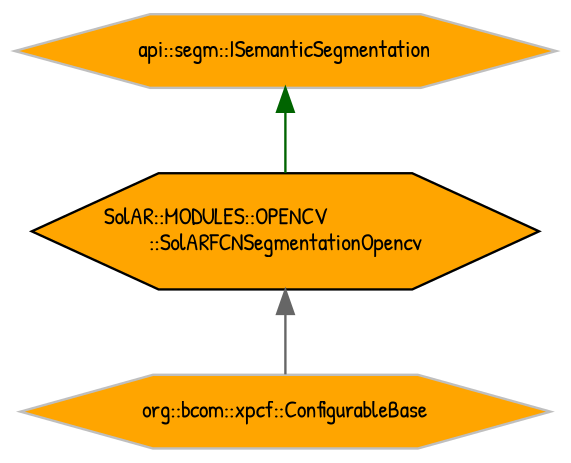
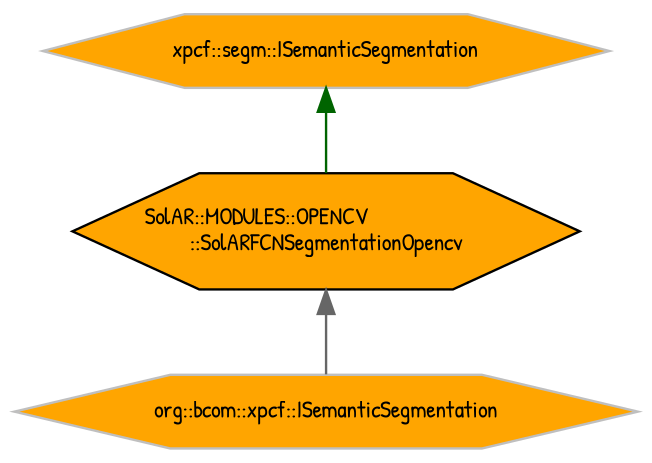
(285, 51) -> (326, 51)
(285, 412) -> (326, 412)
